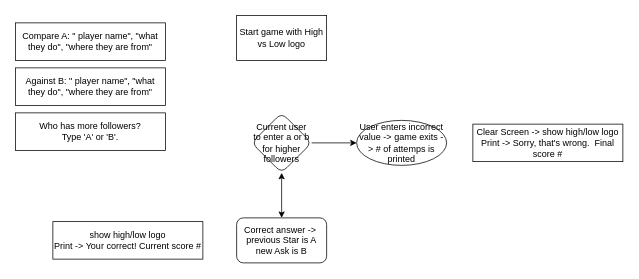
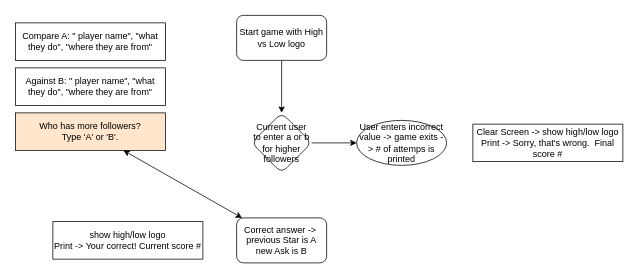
(282, 38) -> (282, 38)
none -> (282, 84)
(90, 132) -> (90, 132)
(282, 196) -> (183, 184)
